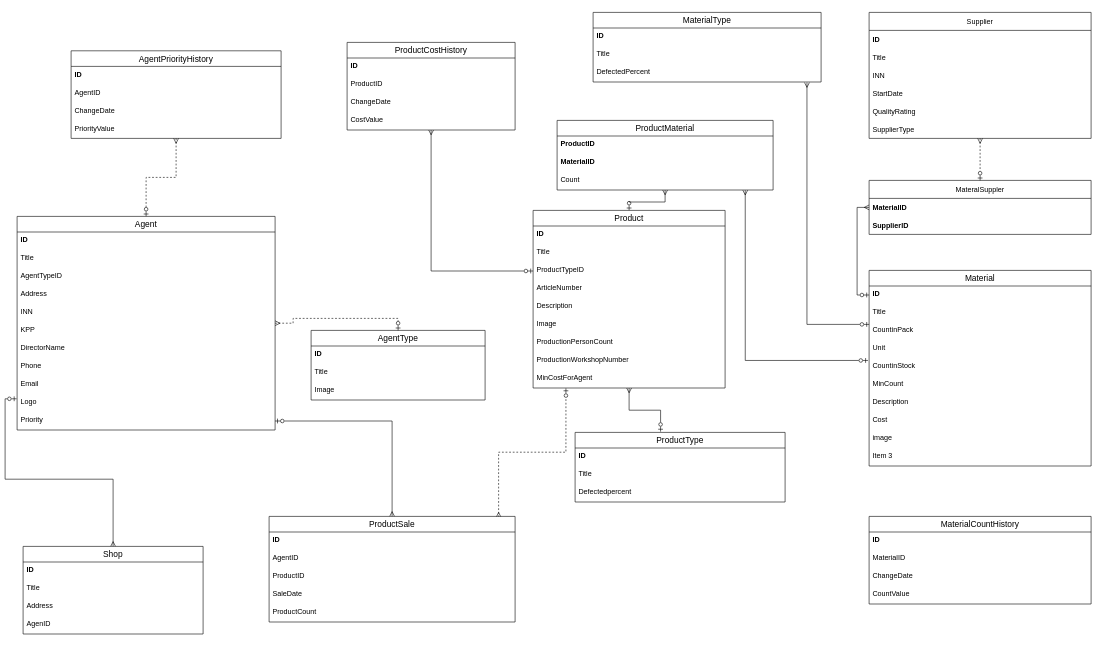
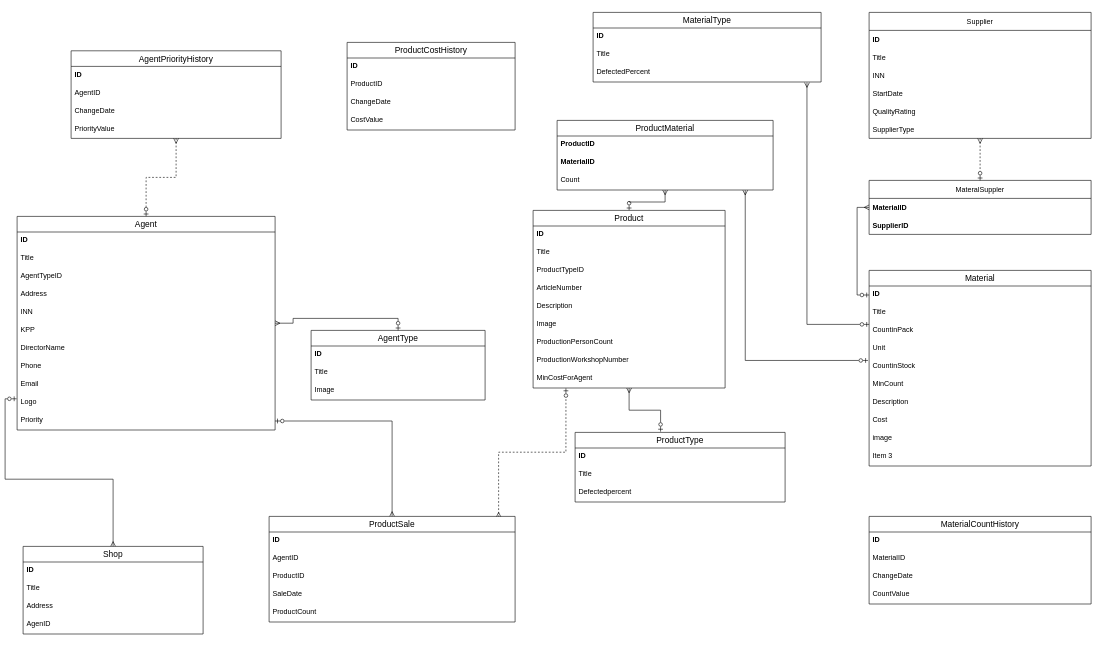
(431, 202) -> none
(336, 318) -> (336, 318)
